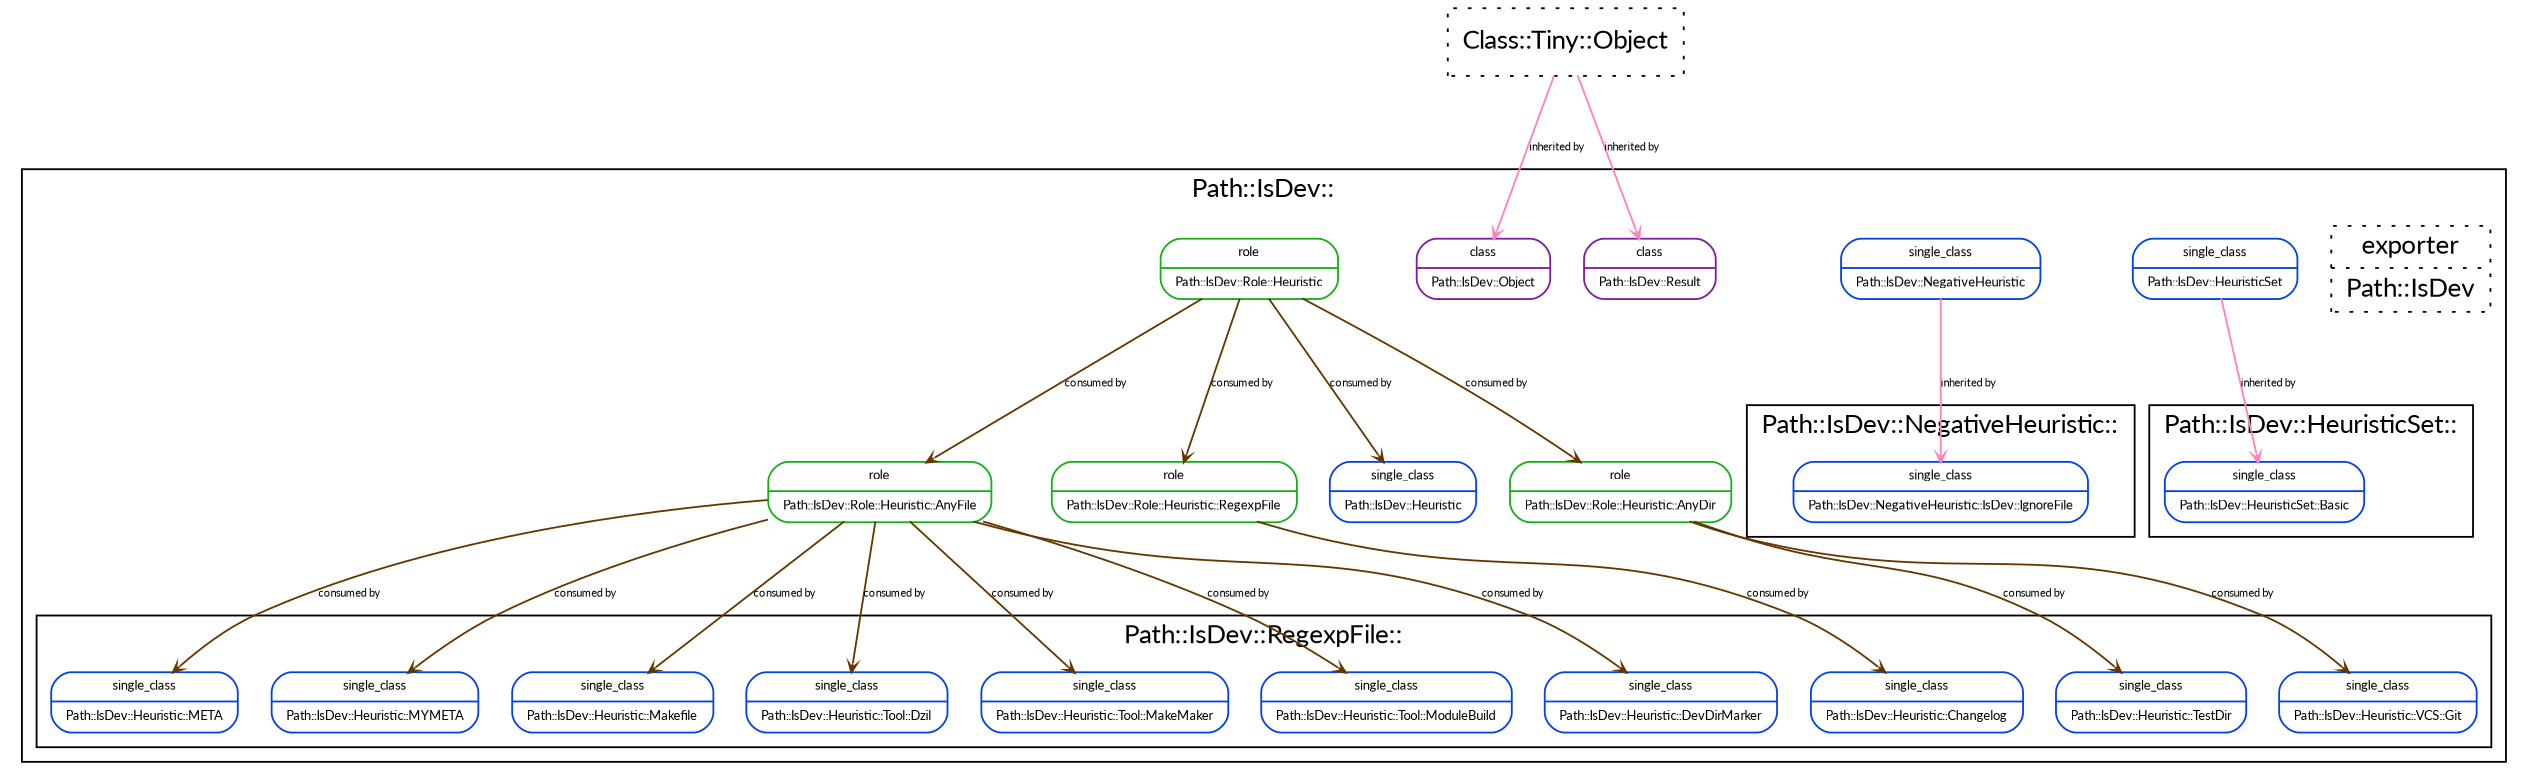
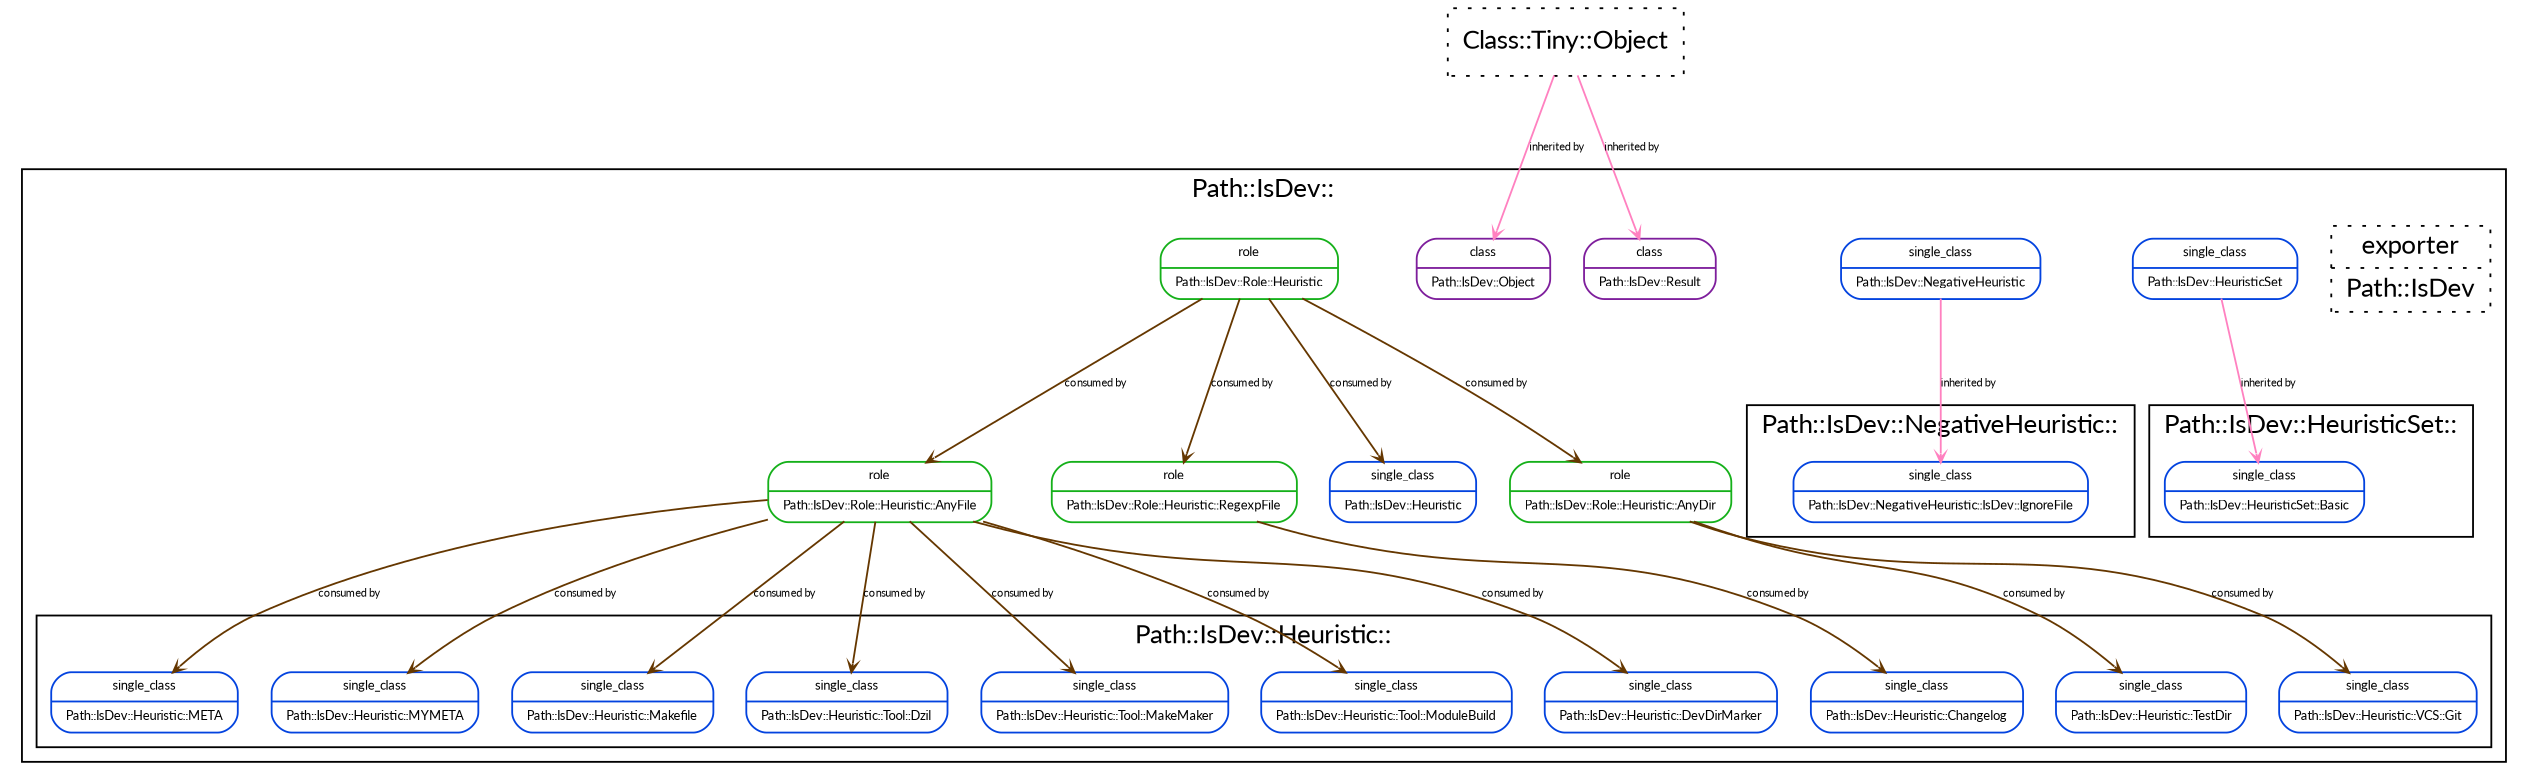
(1264, 637) -> (1264, 637)
